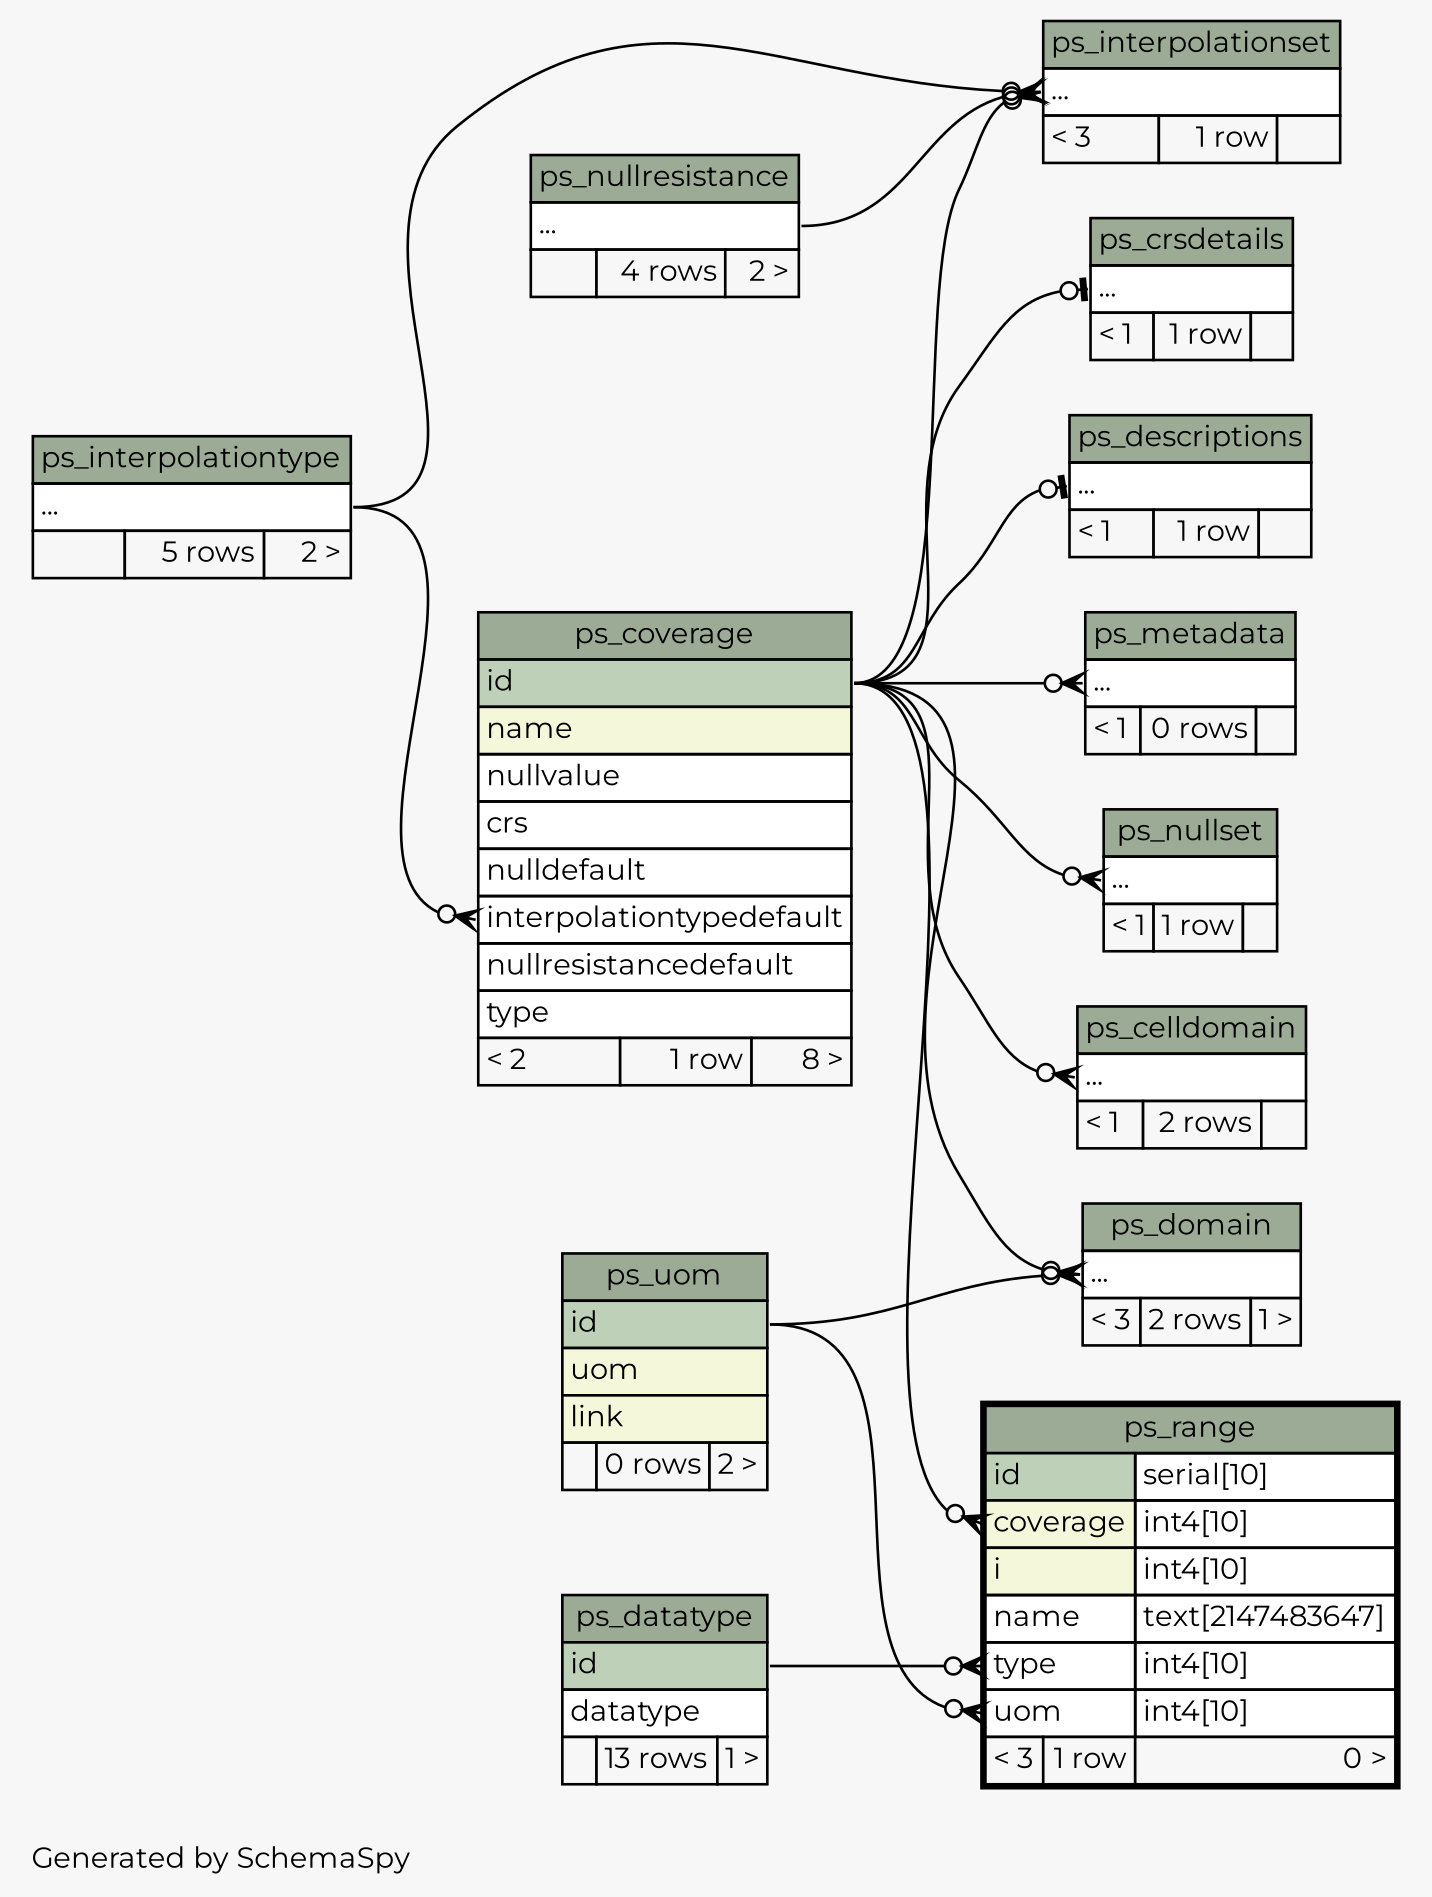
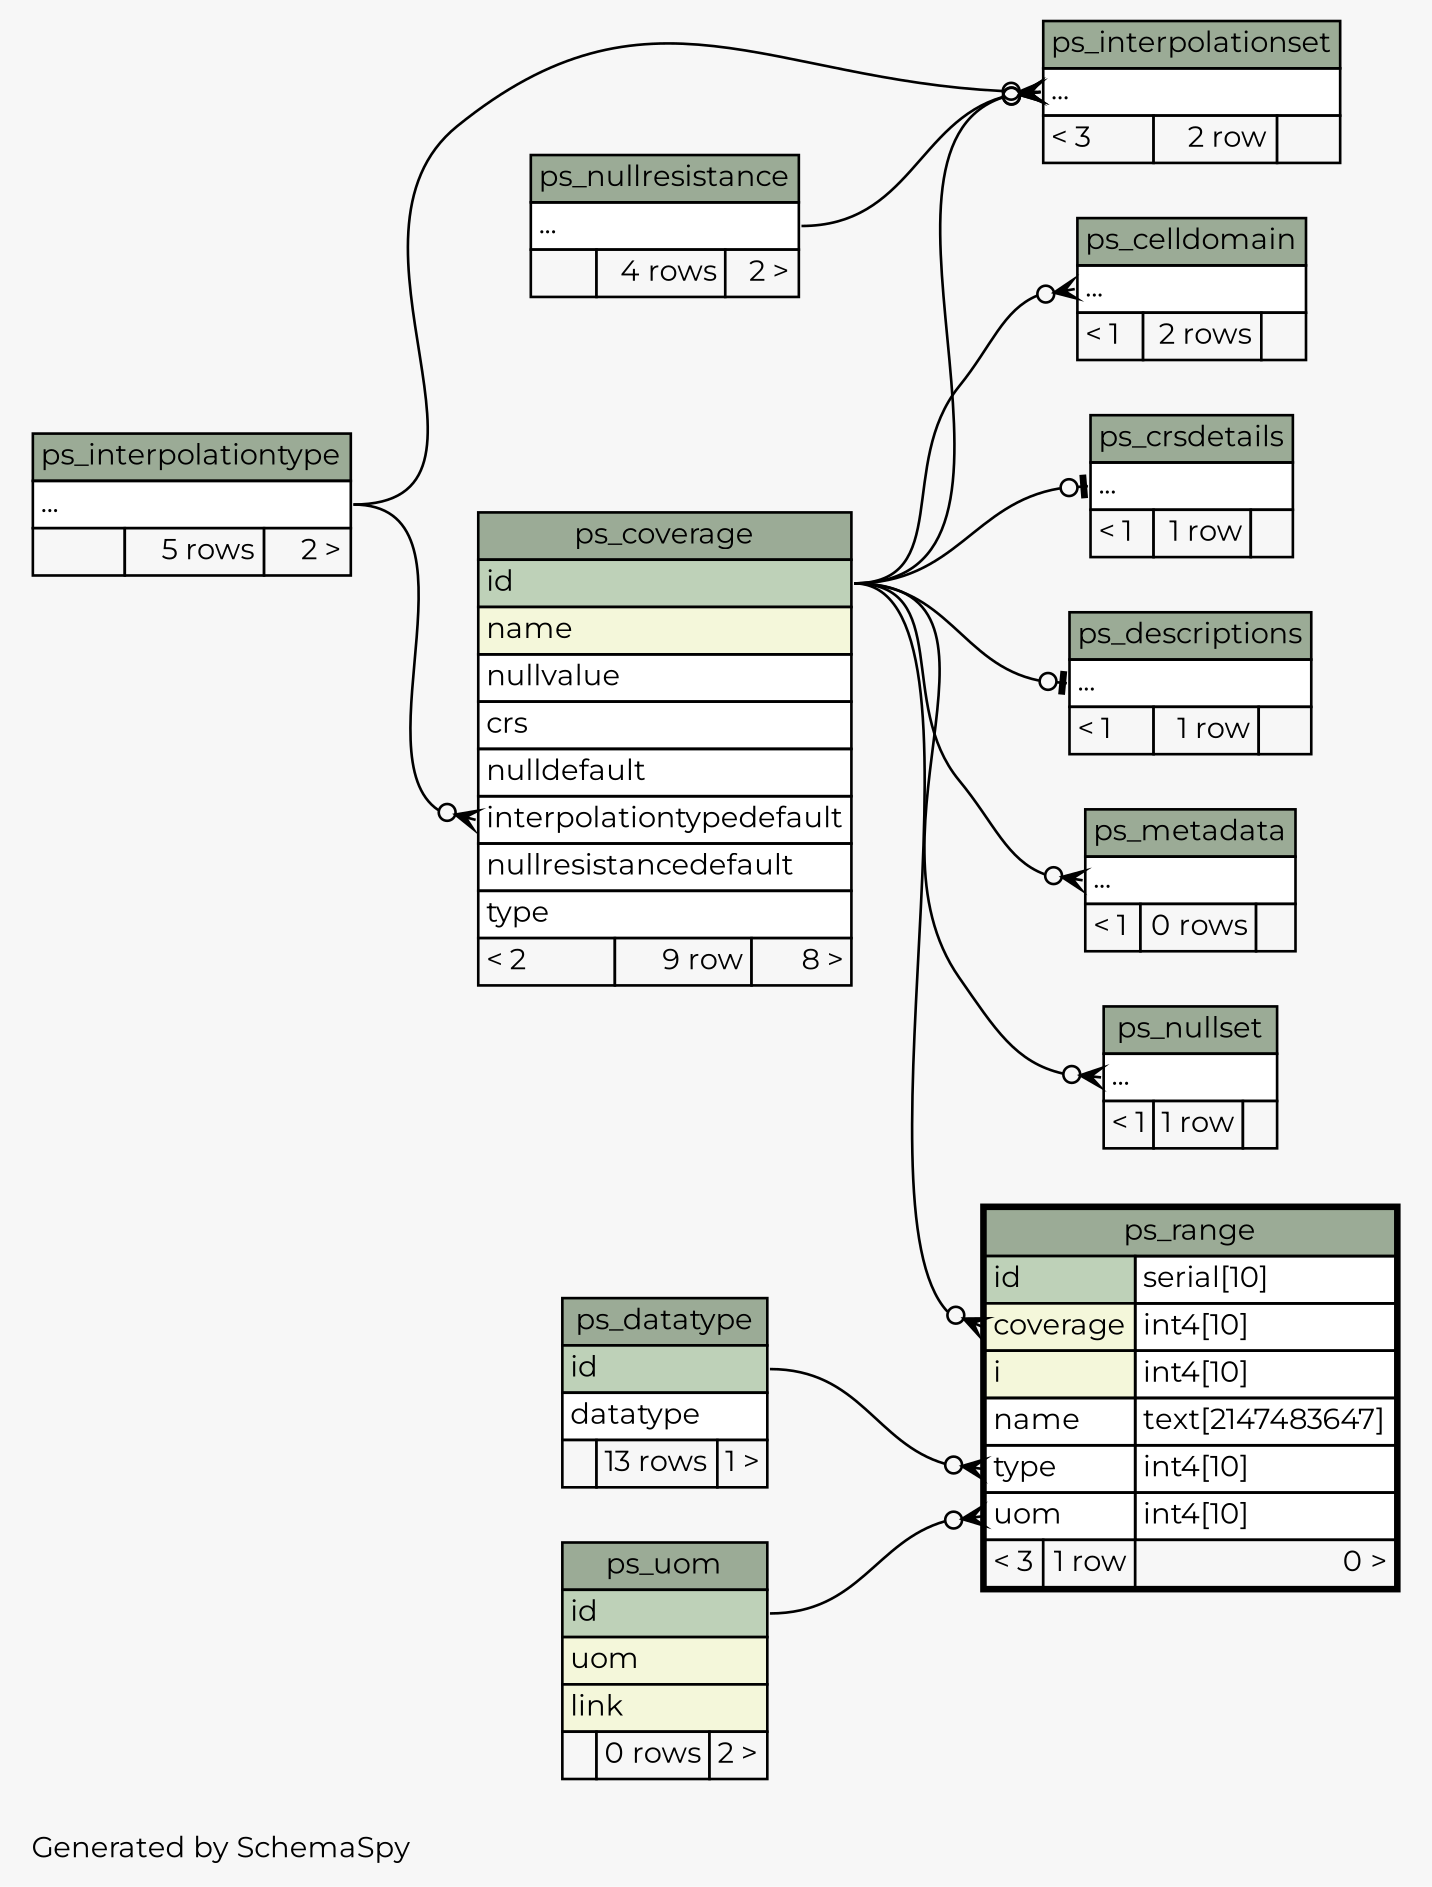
(1232, 138) -> (1228, 138)
(707, 1060) -> (703, 960)
(1190, 1274) -> none
